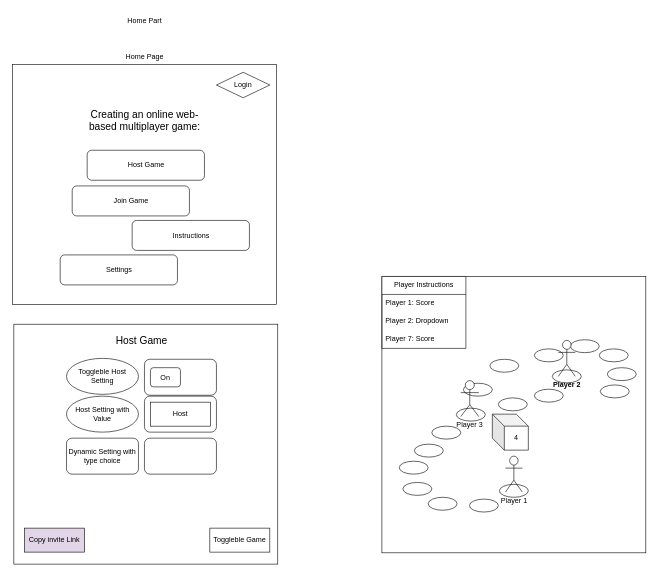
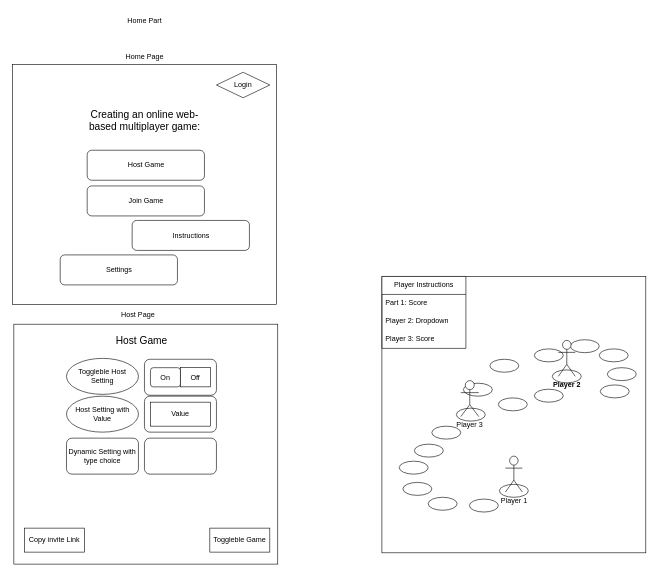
(131, 201) -> (146, 201)
(412, 303) -> (409, 303)
none -> (138, 315)
(412, 339) -> (412, 339)
none -> (195, 377)
(180, 414) -> (180, 414)
(510, 432) -> none
(54, 540) -> (54, 540)
